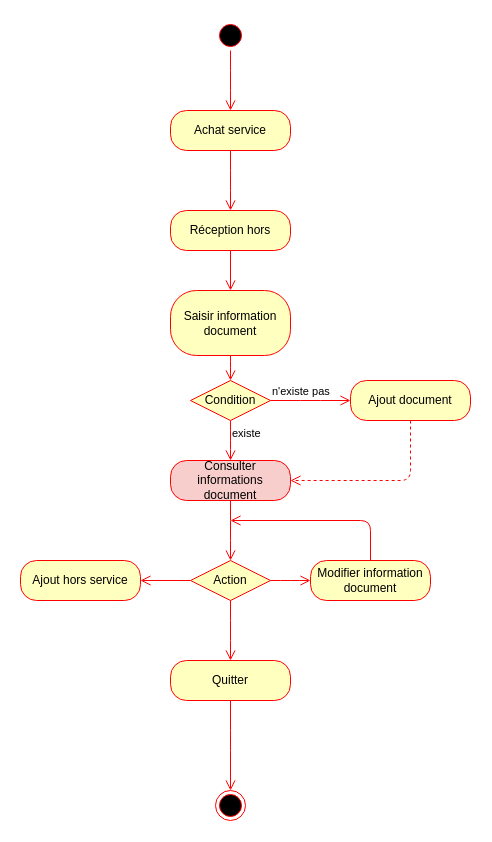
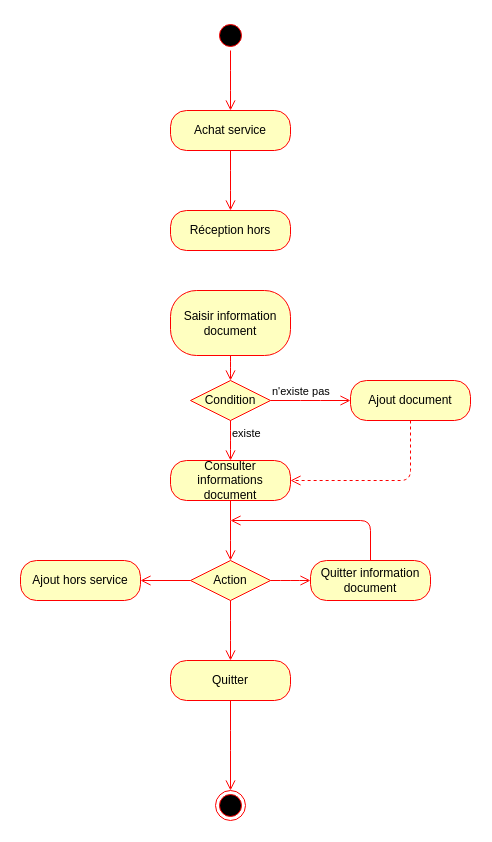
(231, 269) -> none
(231, 481) -> (231, 481)
(371, 581) -> (371, 581)
